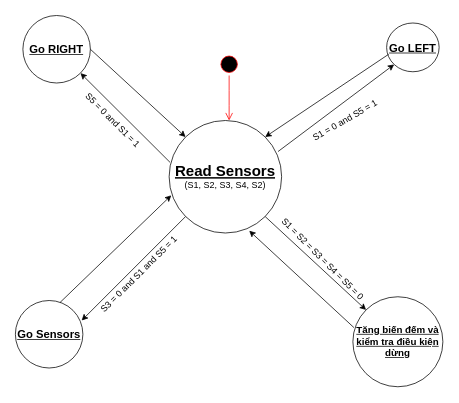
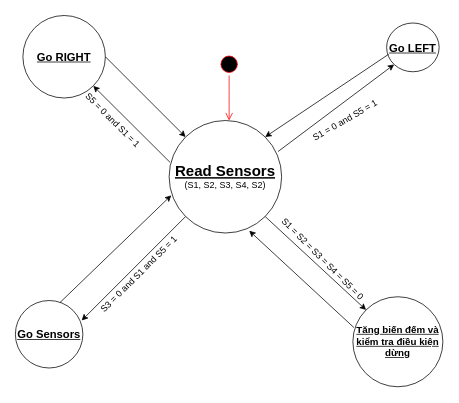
(57, 49) -> (64, 57)
